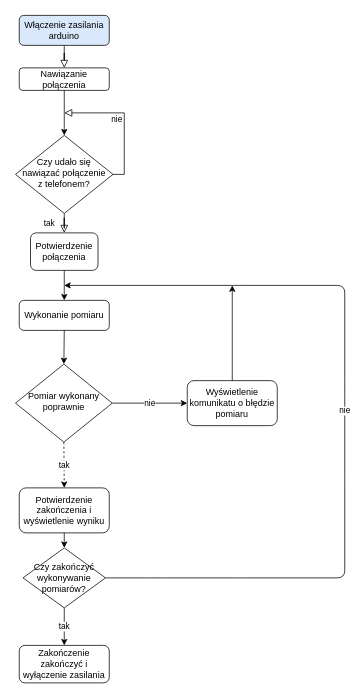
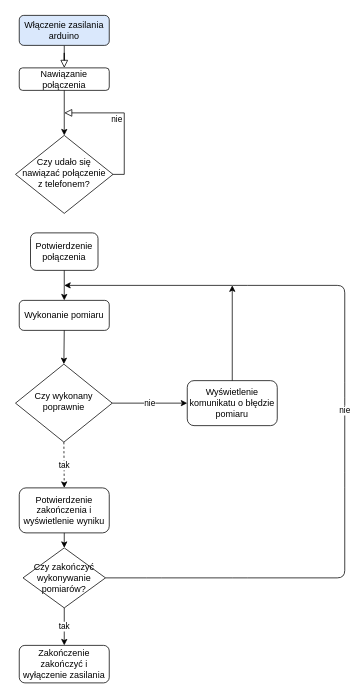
(64, 227) -> none
(64, 402) -> (64, 402)
